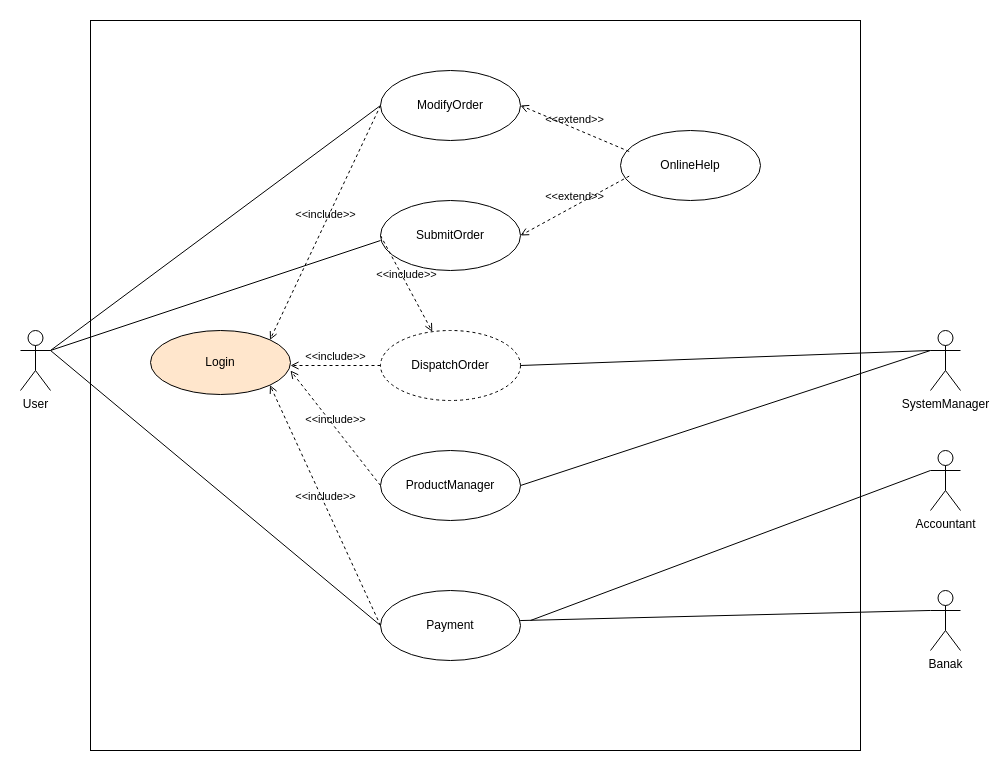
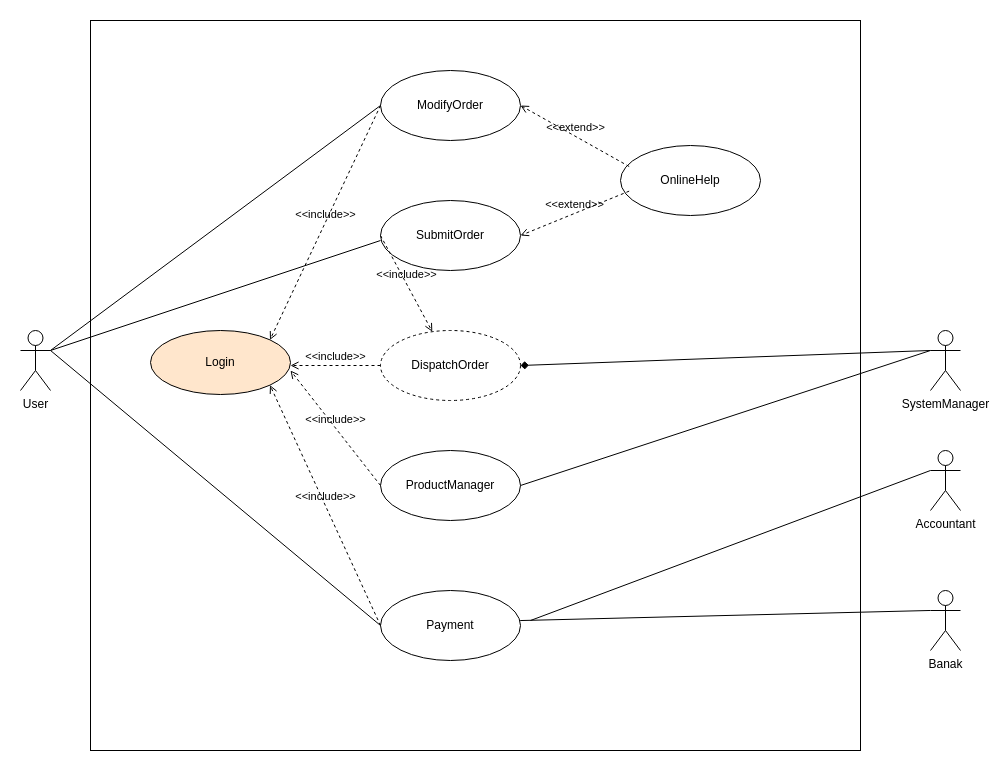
(691, 166) -> (691, 181)
(525, 365) -> (529, 365)
